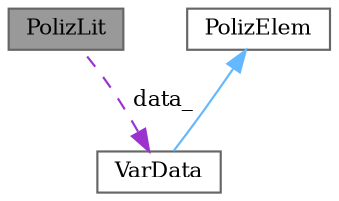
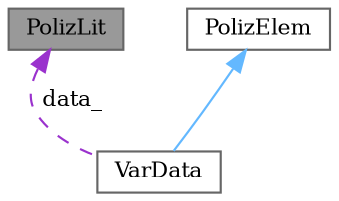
(112, 89) -> (45, 124)
